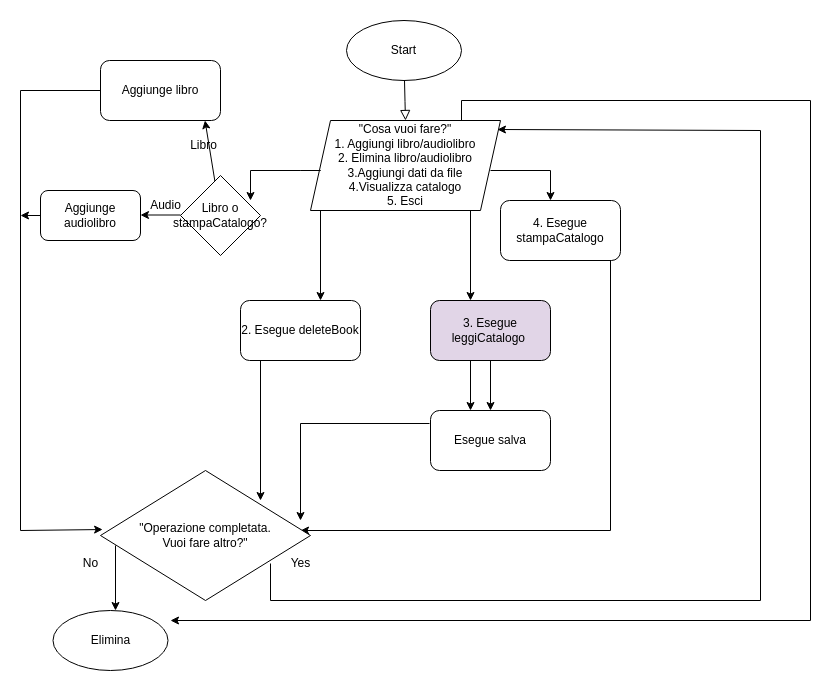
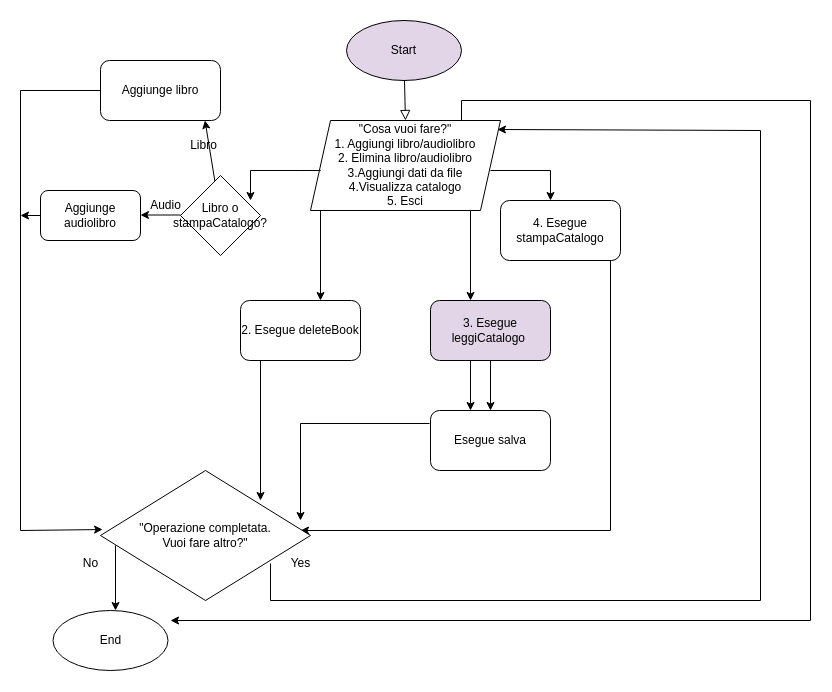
(404, 51) -> (404, 51)
(111, 641) -> (111, 641)
